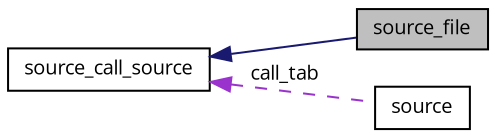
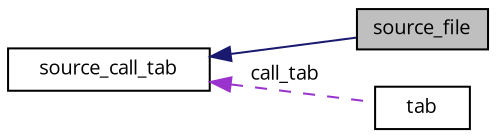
(109, 70) -> (109, 70)
(422, 108) -> (422, 108)
